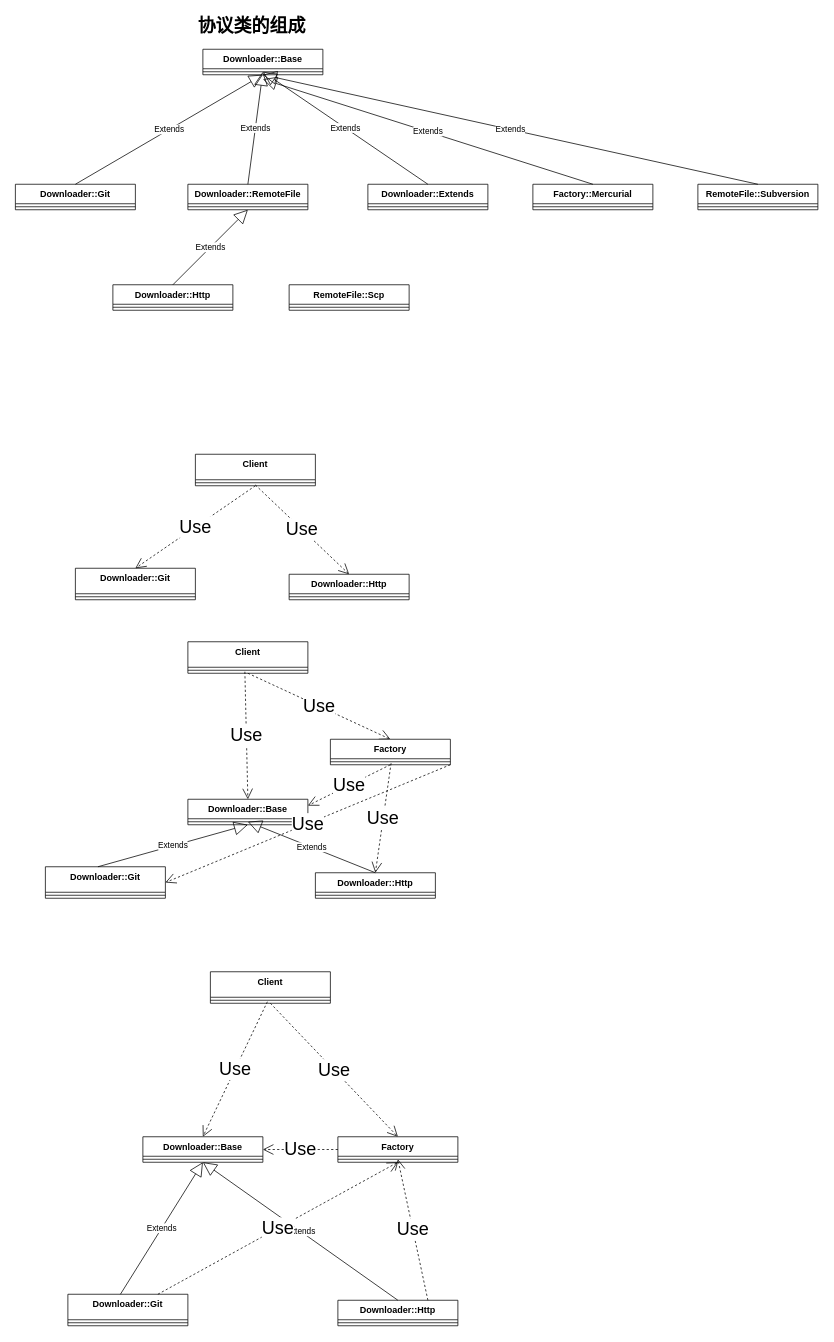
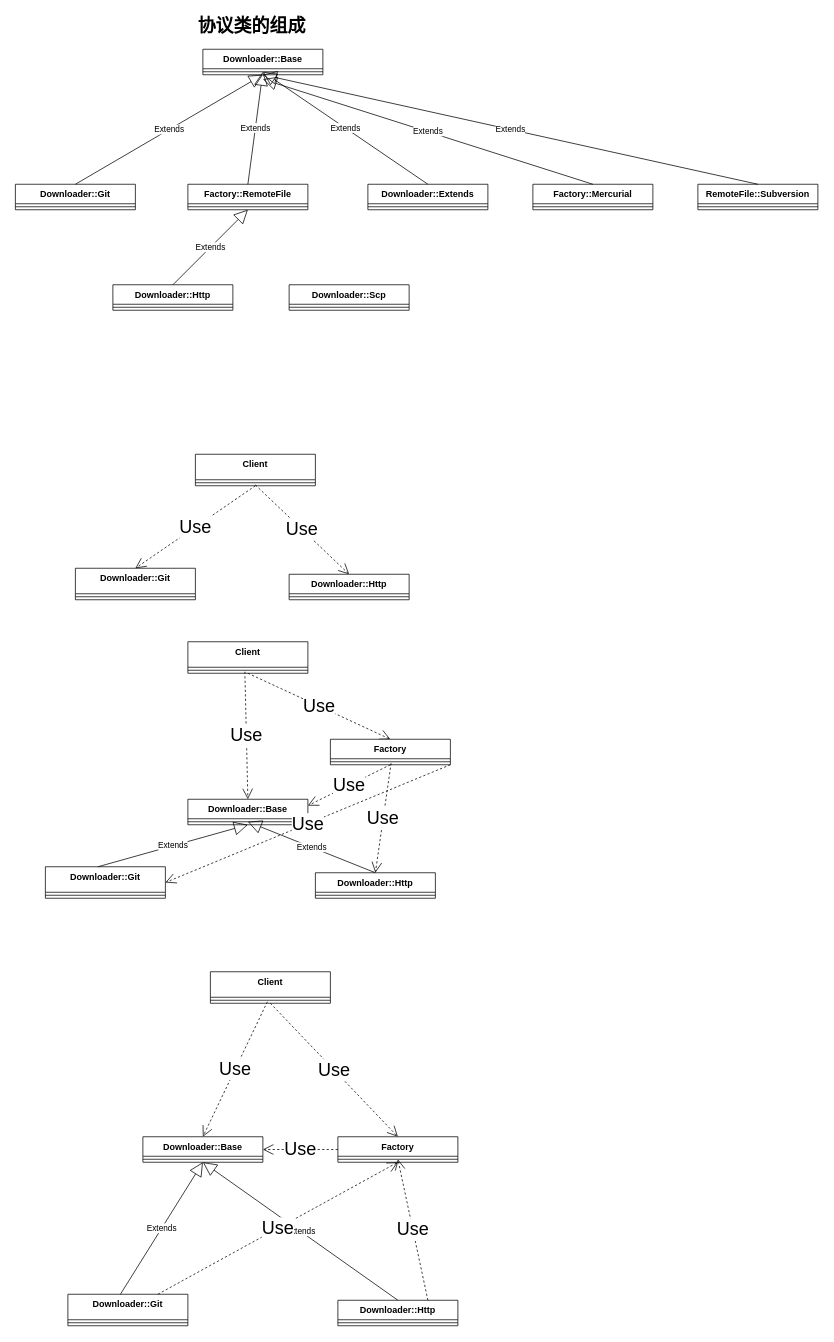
(248, 194) -> (248, 194)
(349, 295) -> (349, 295)
